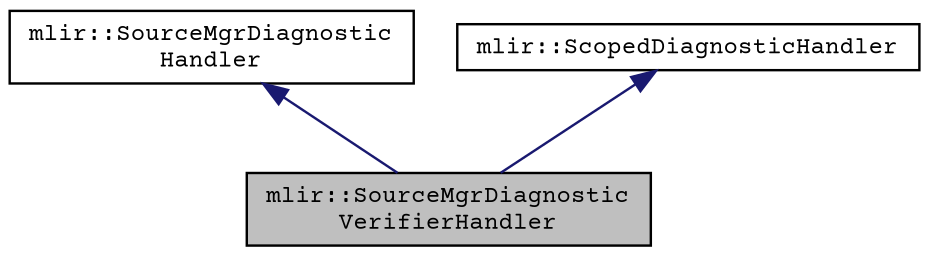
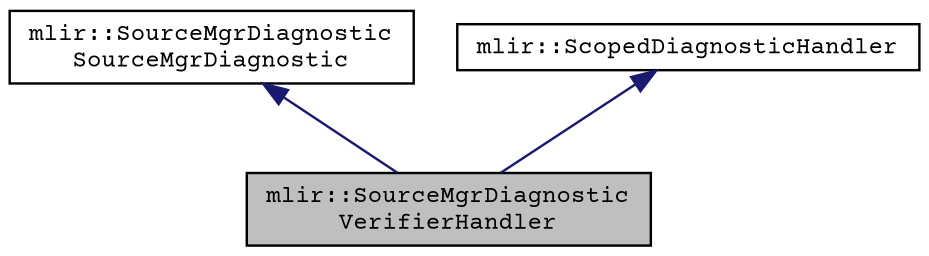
(212, 47) -> (212, 47)
